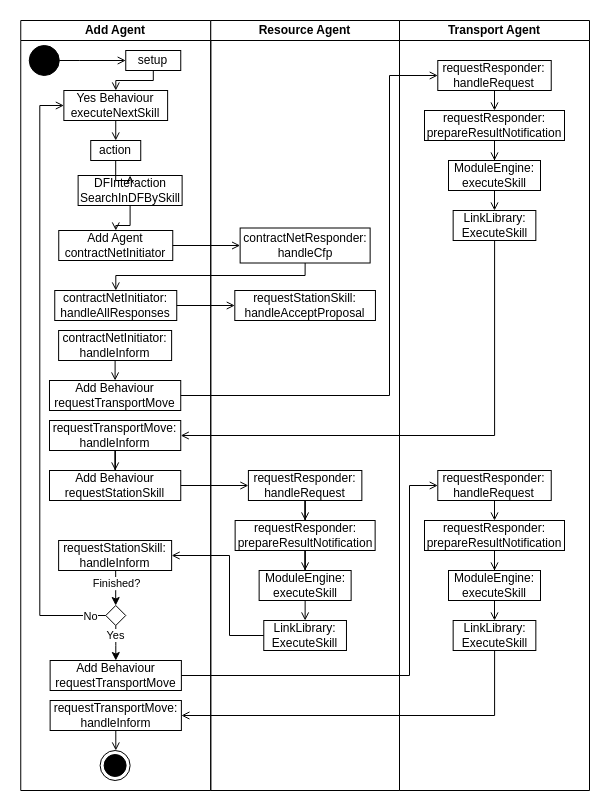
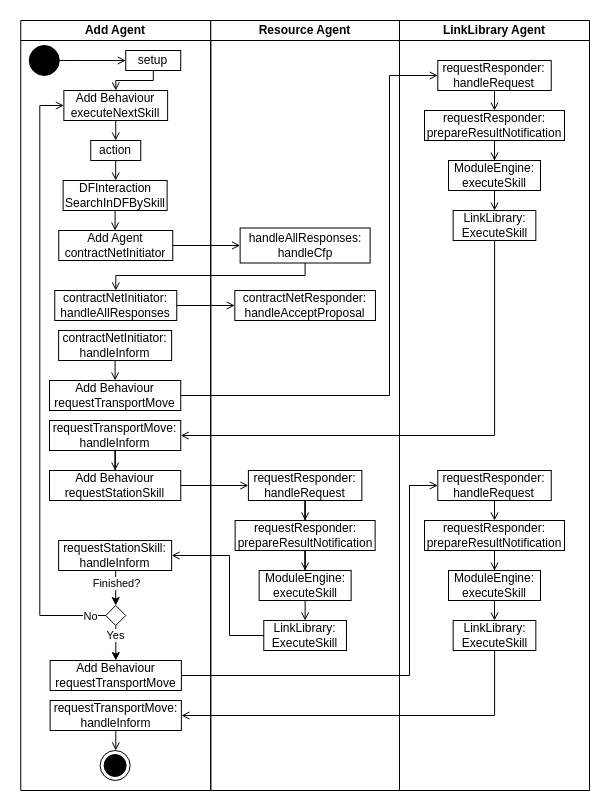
(495, 31) -> (495, 31)
(116, 106) -> (116, 106)
(130, 191) -> (115, 196)
(306, 246) -> (306, 246)
(305, 306) -> (305, 306)
